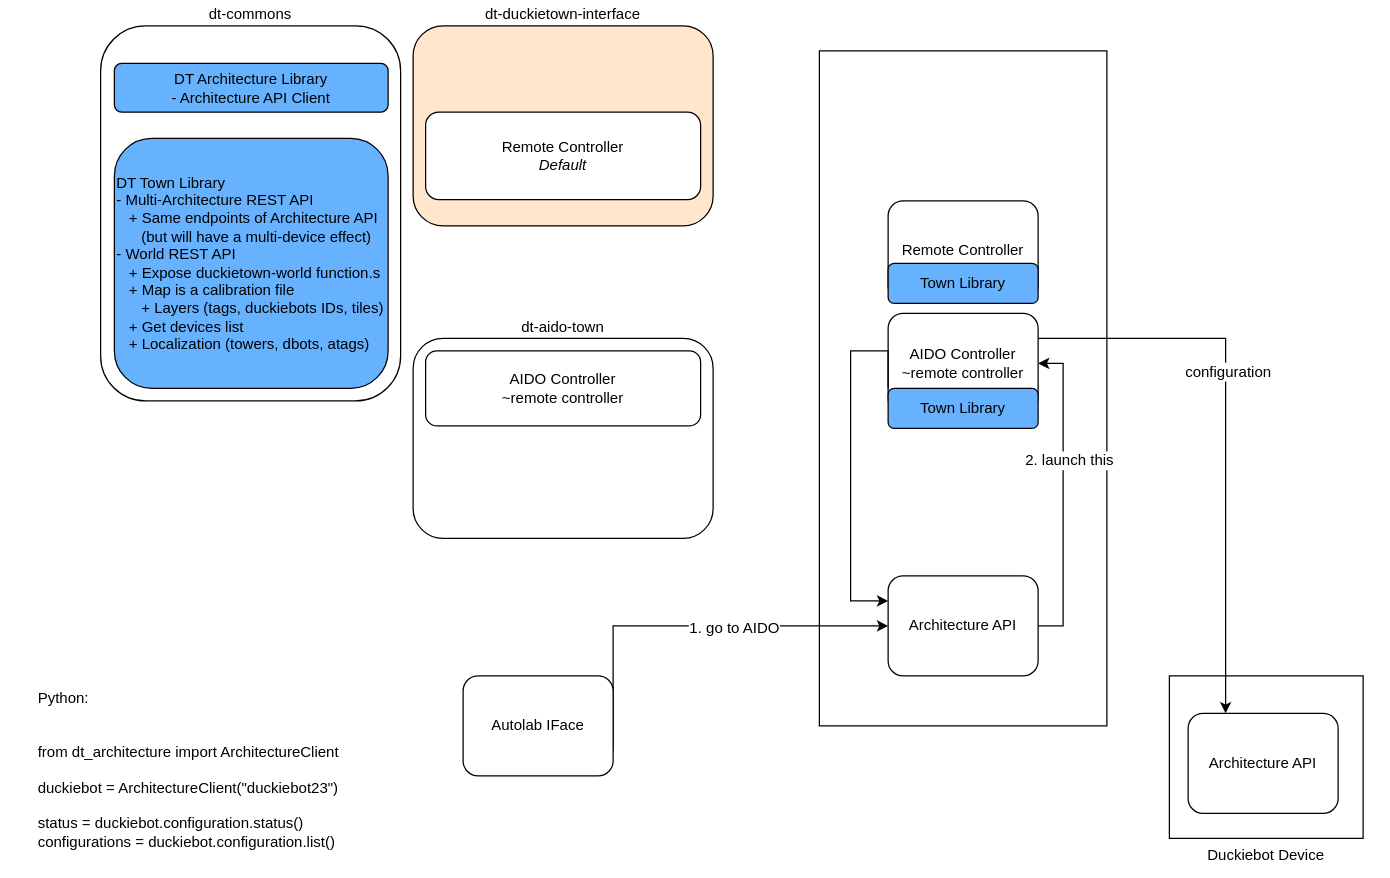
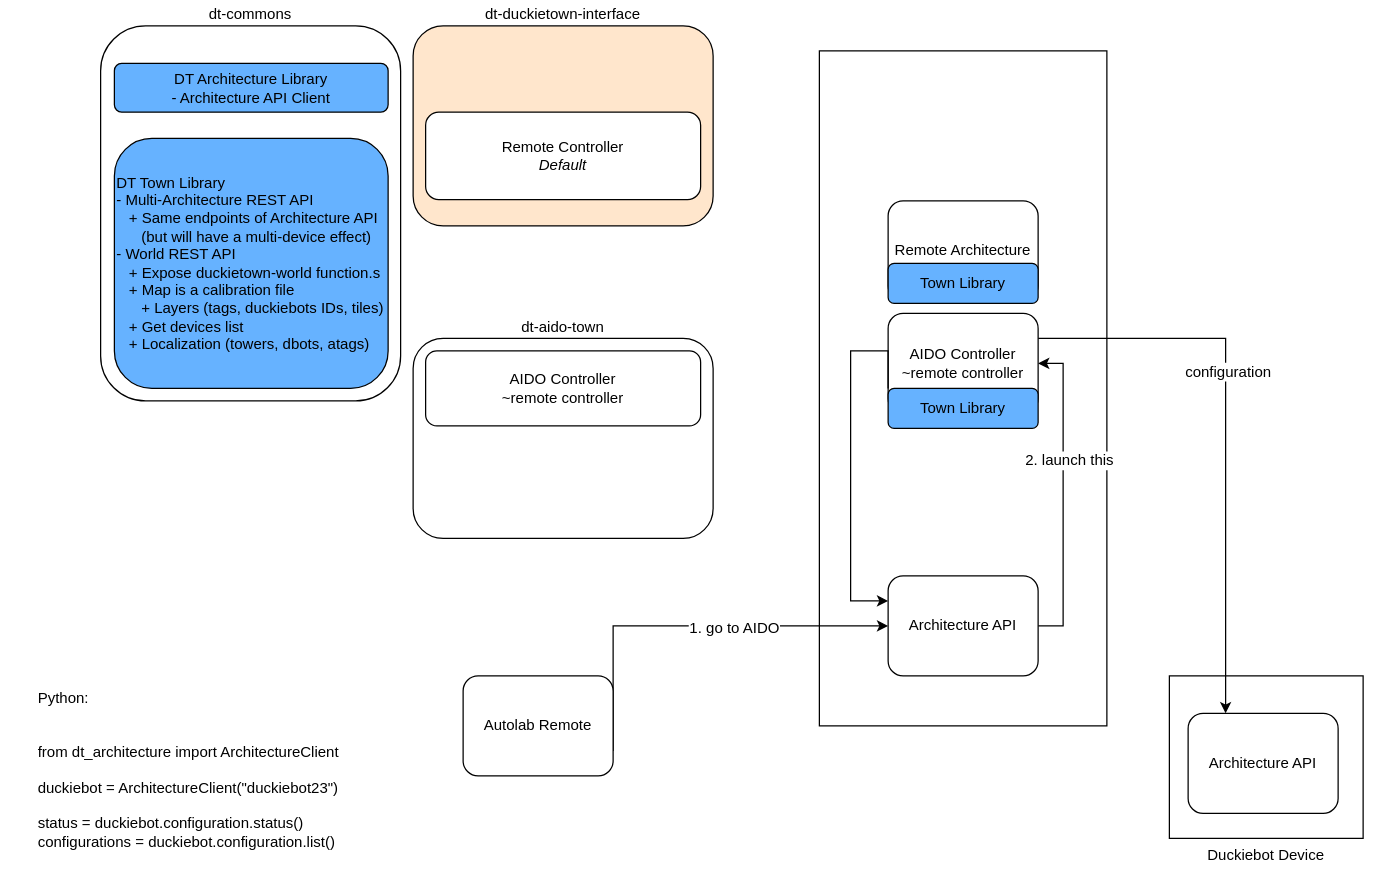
(963, 251) -> (963, 251)
(538, 726) -> (538, 726)
